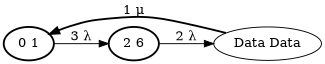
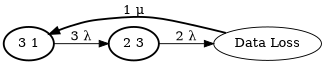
(29, 44) -> (29, 44)
(134, 44) -> (134, 44)
(268, 44) -> (268, 44)
